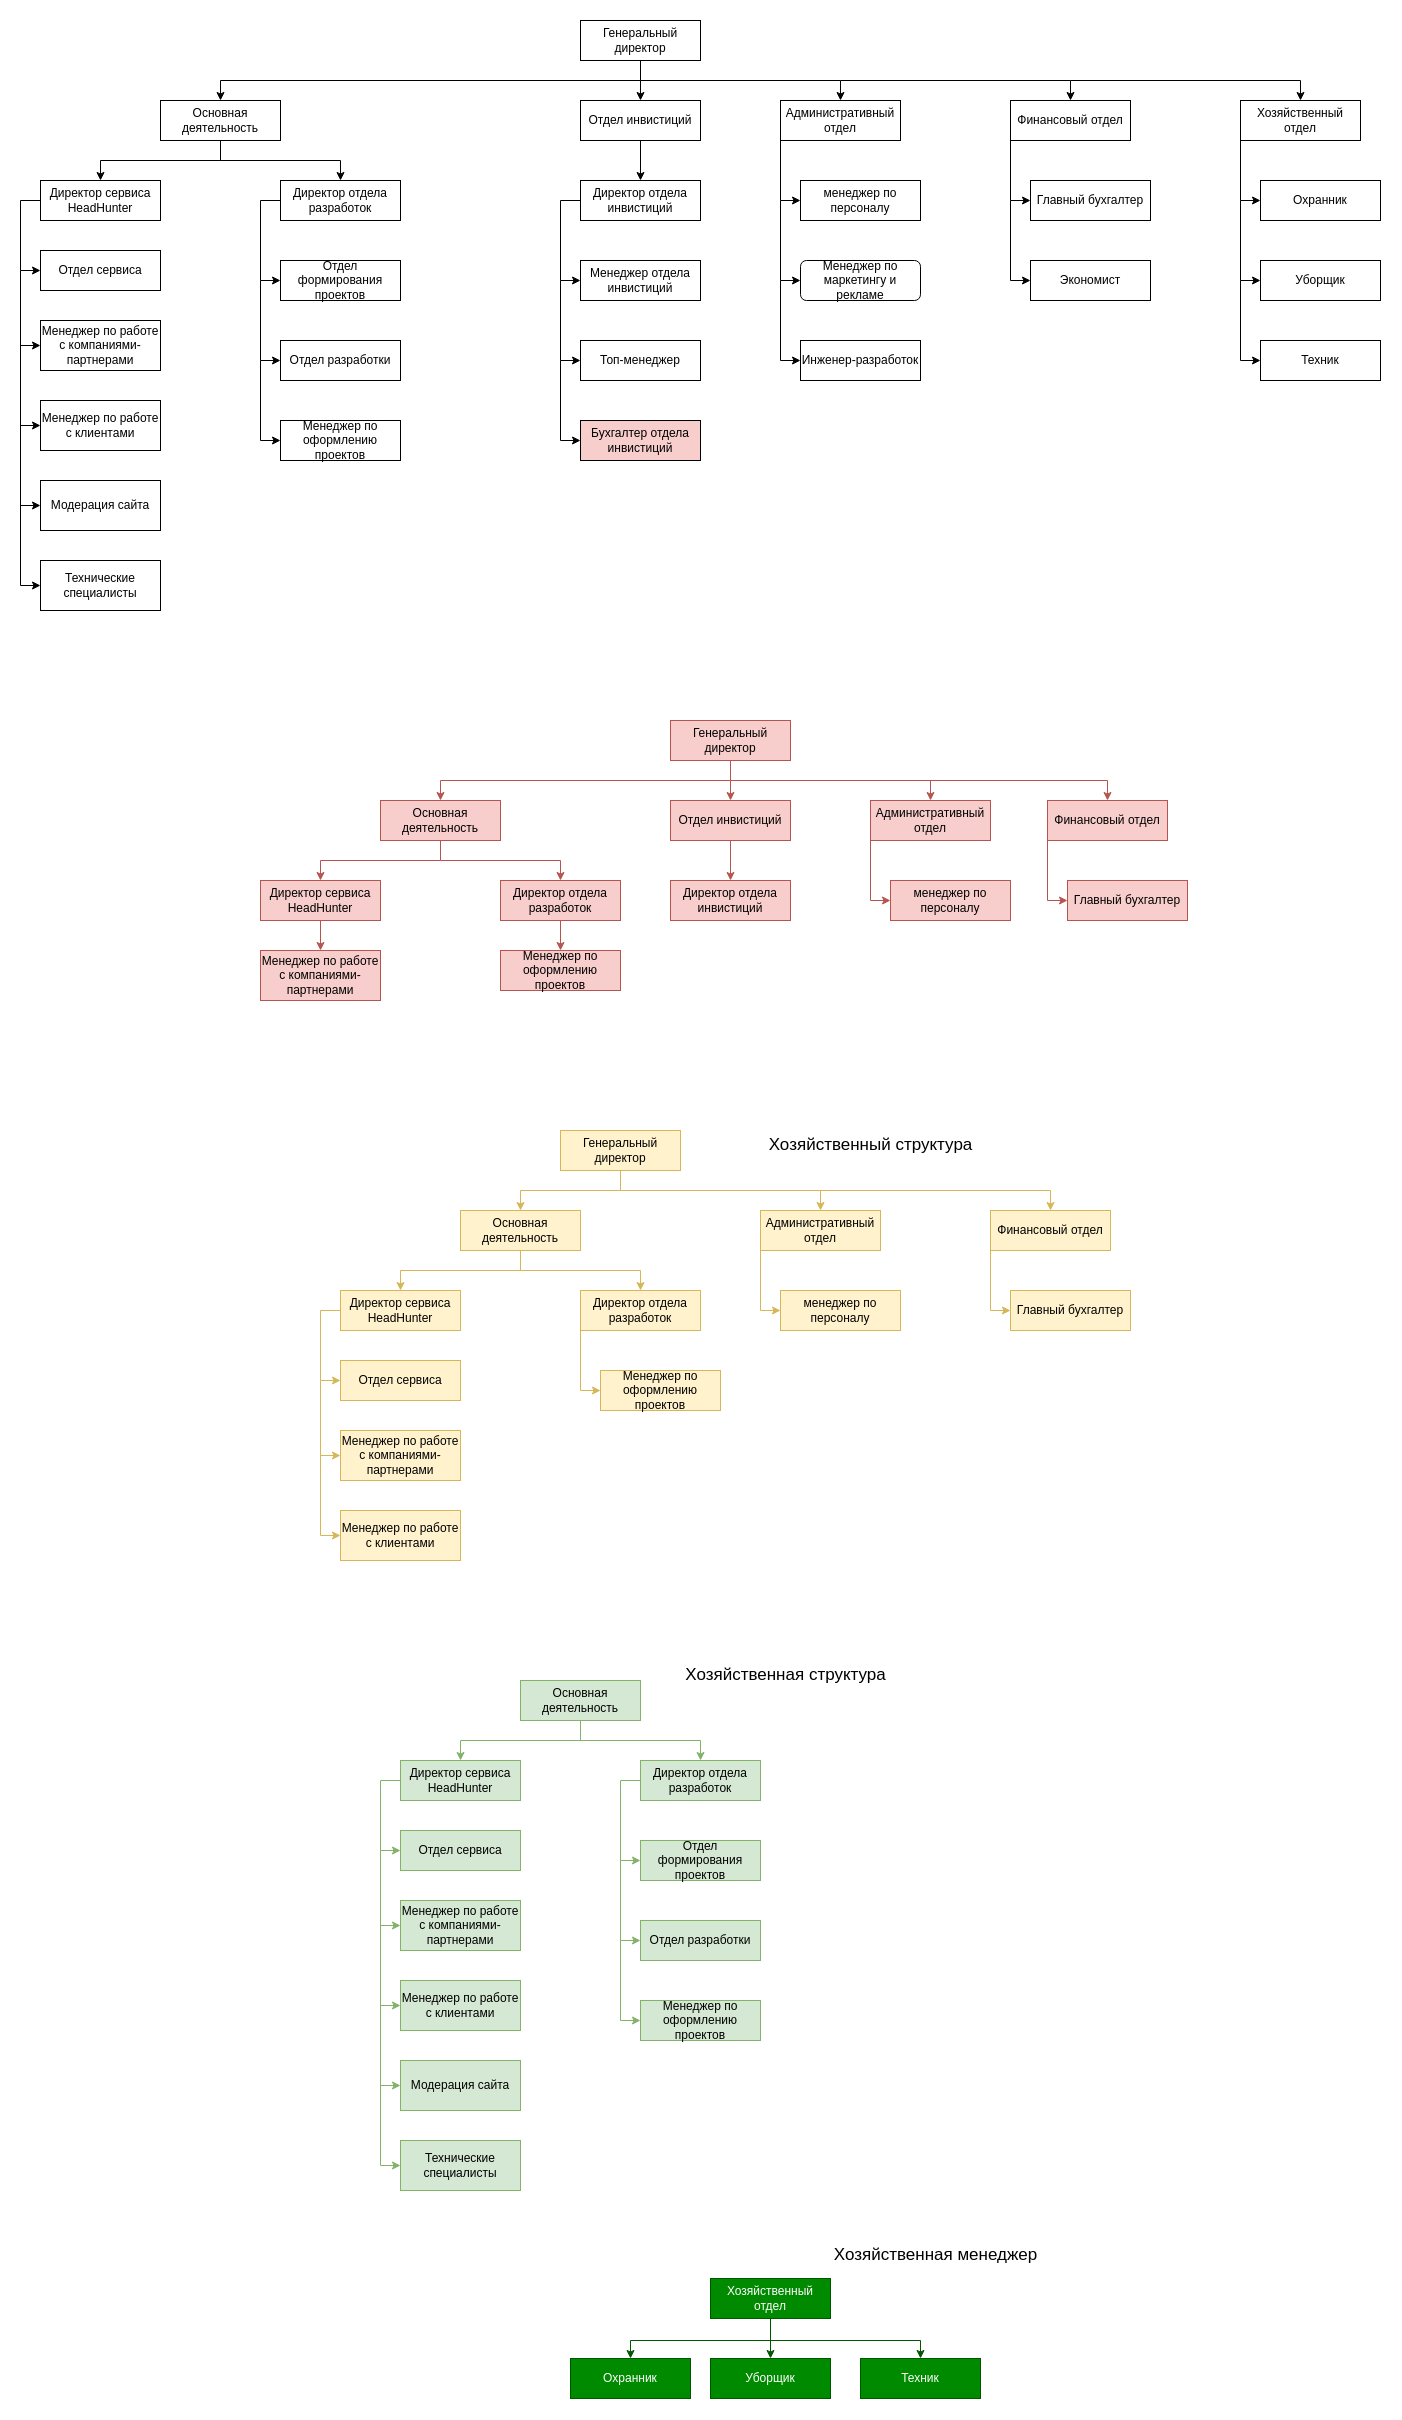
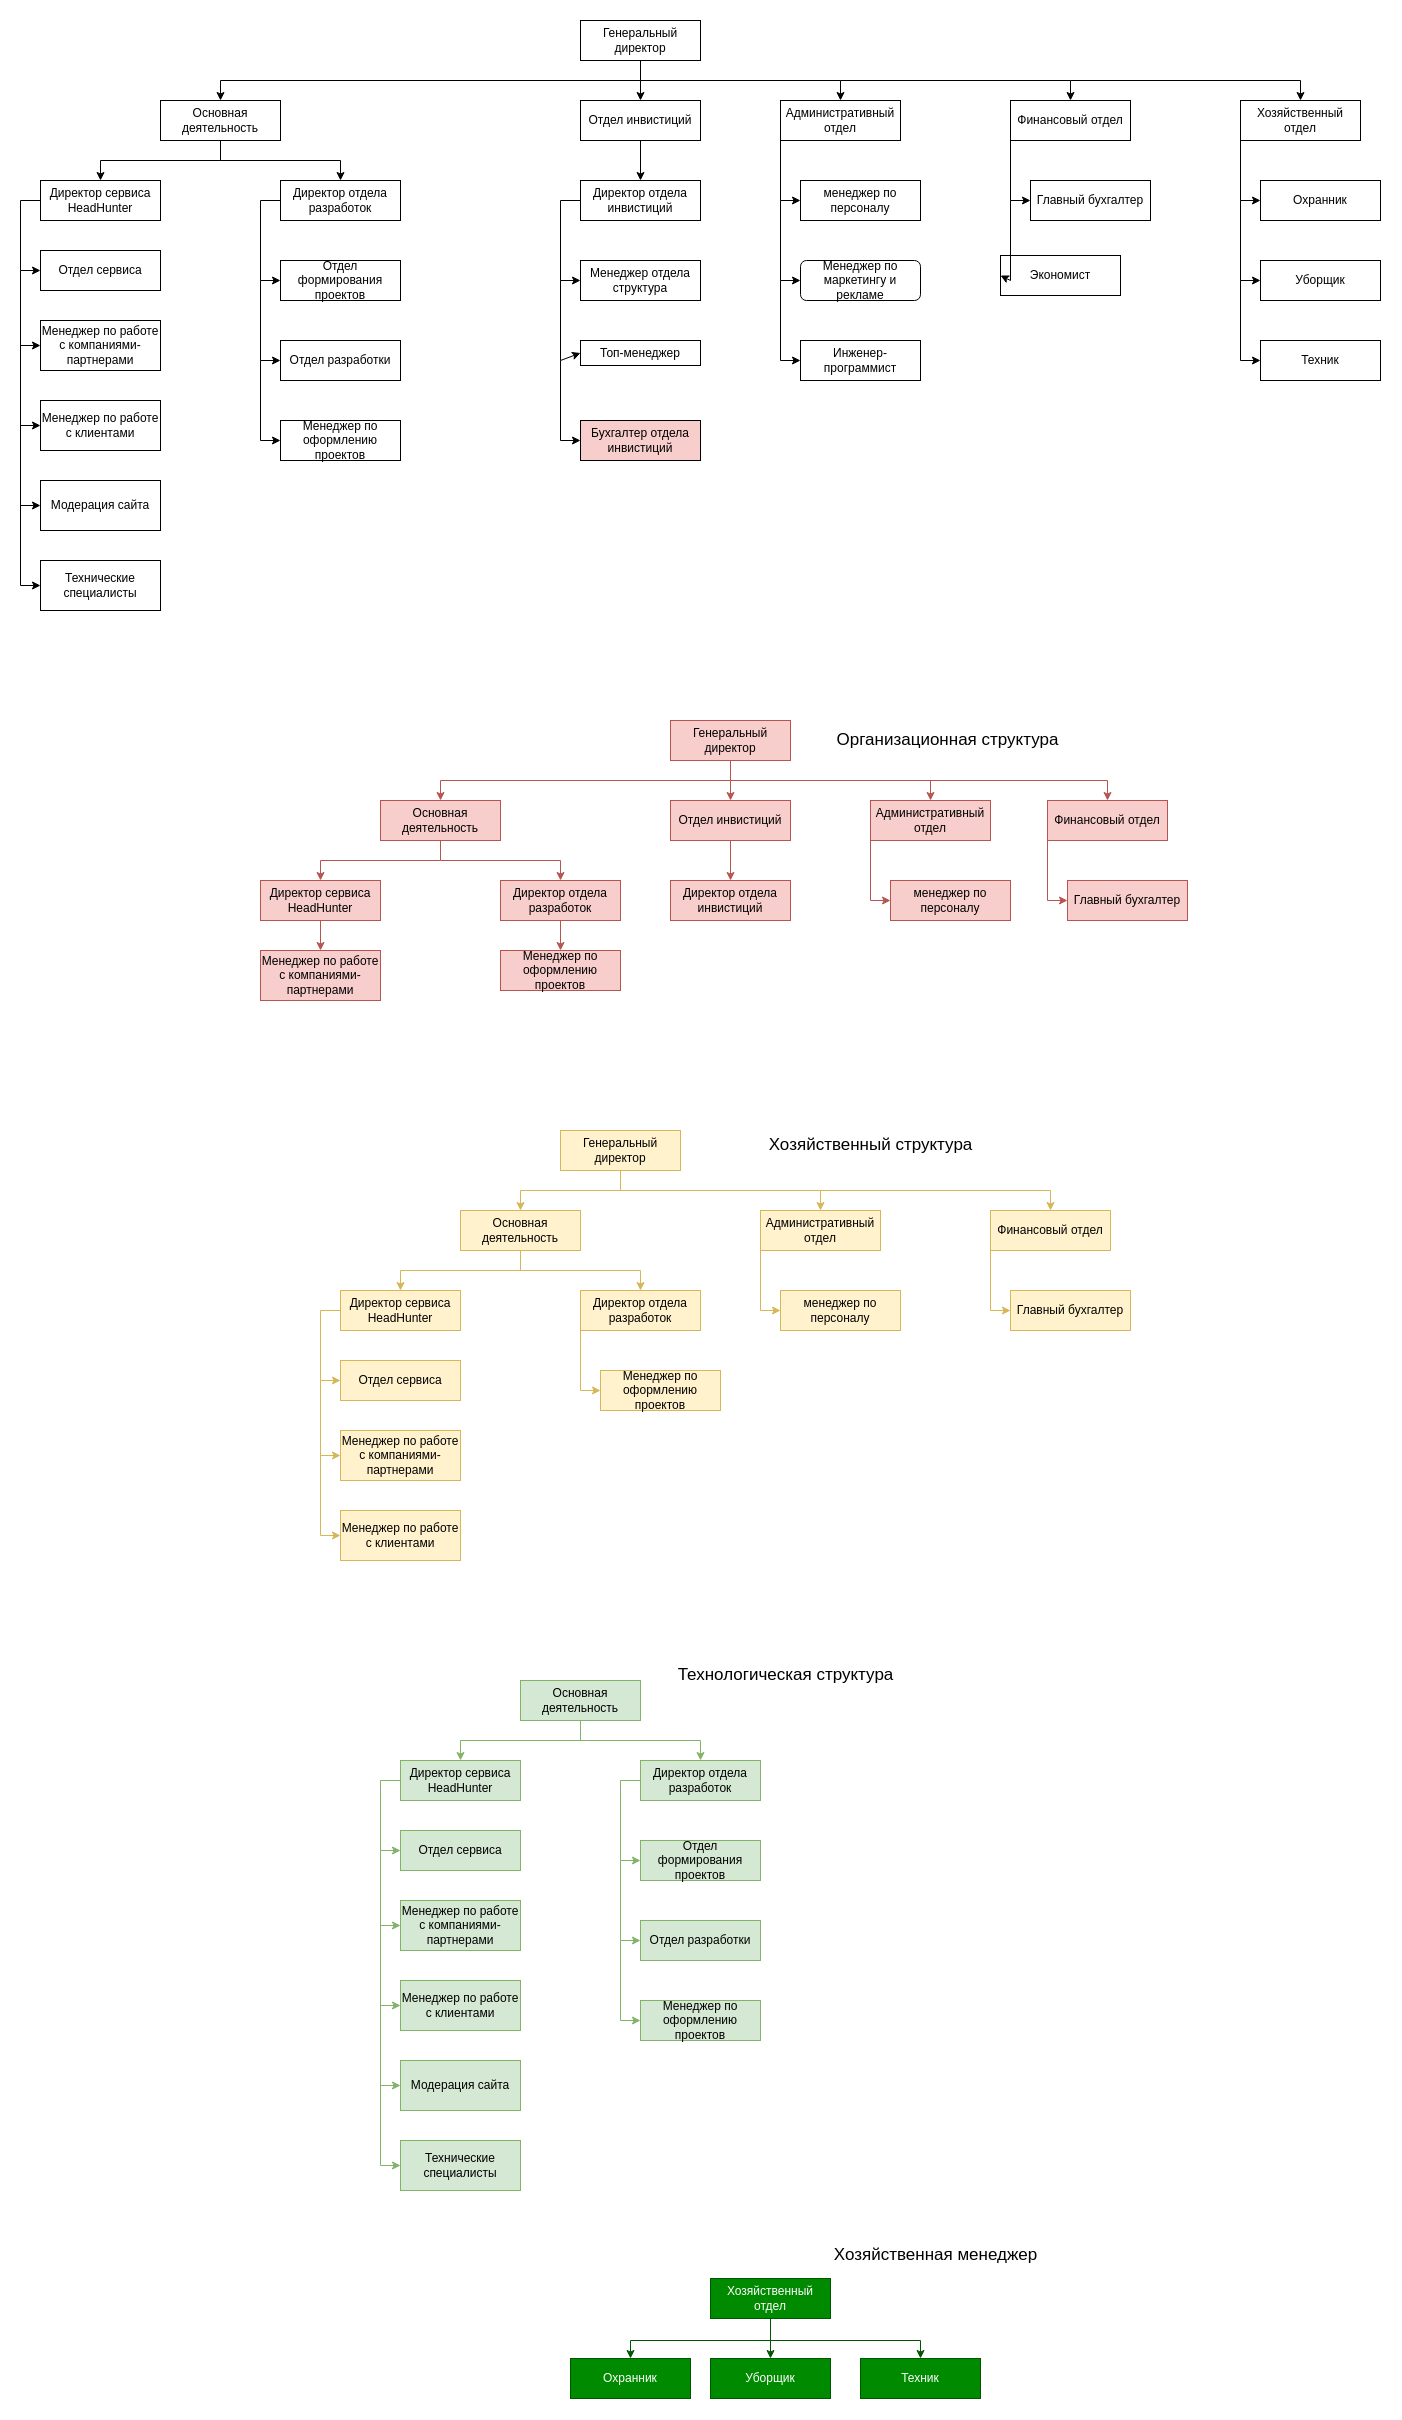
(641, 281) -> (641, 281)
(1091, 281) -> (1061, 276)
(641, 361) -> (641, 353)
(861, 361) -> (861, 361)
none -> (948, 741)
(786, 1676) -> (786, 1676)
